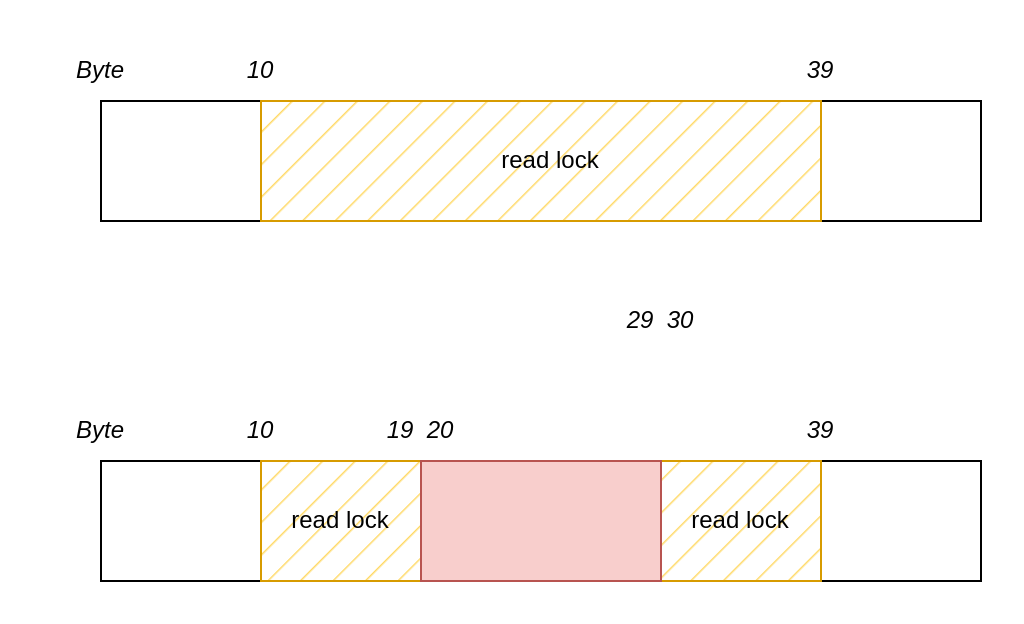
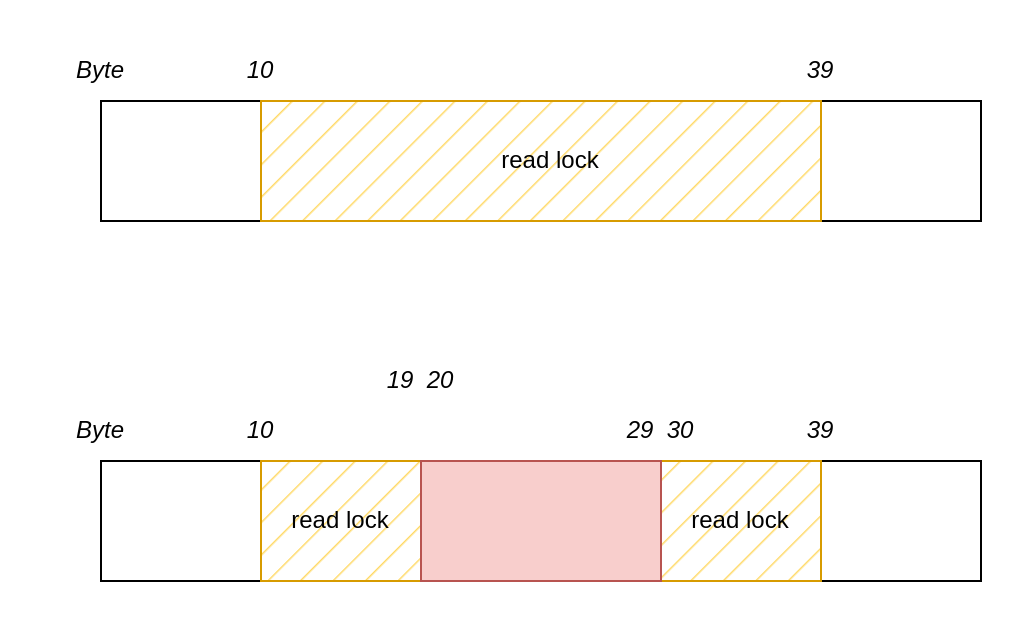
(661, 321) -> (661, 431)
(421, 431) -> (421, 381)
